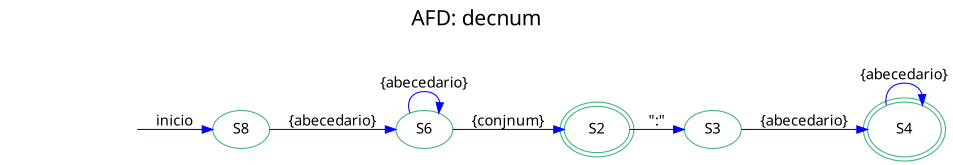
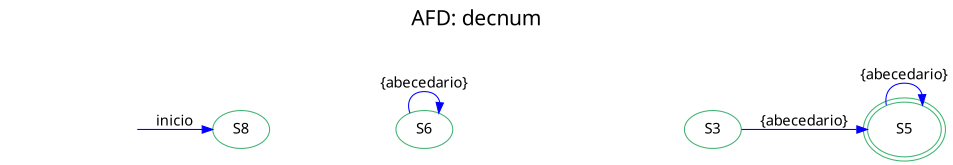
(327, 129) -> none
(597, 129) -> none
(904, 129) -> (904, 129)
